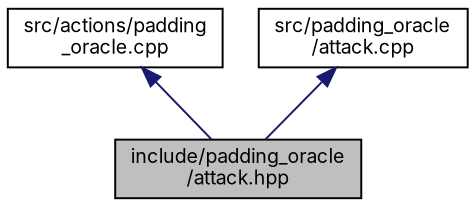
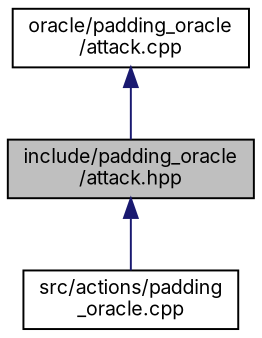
(363, 38) -> (131, 38)
(184, 111) -> (131, 244)
